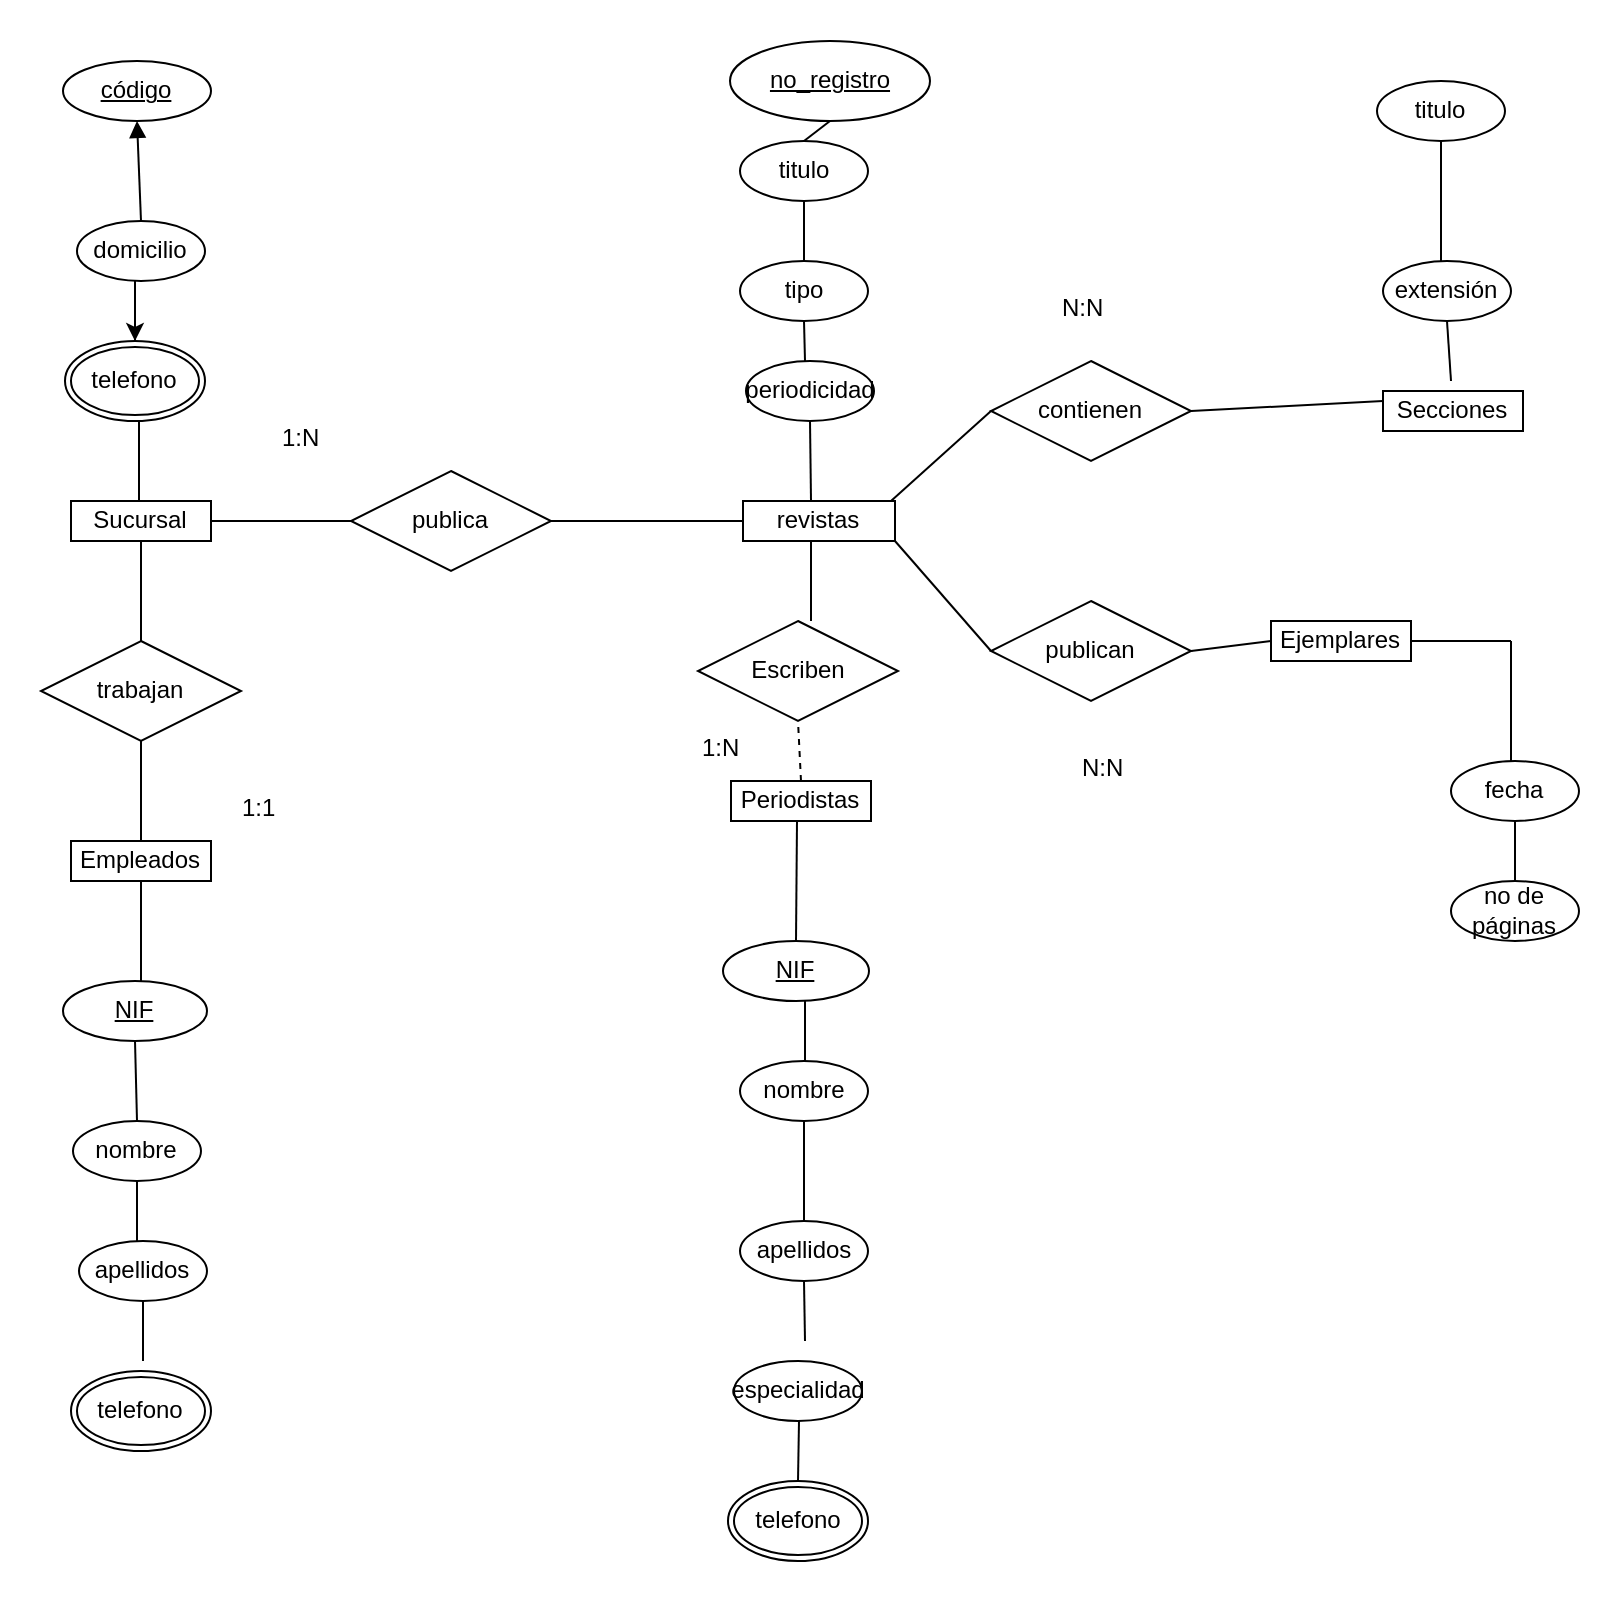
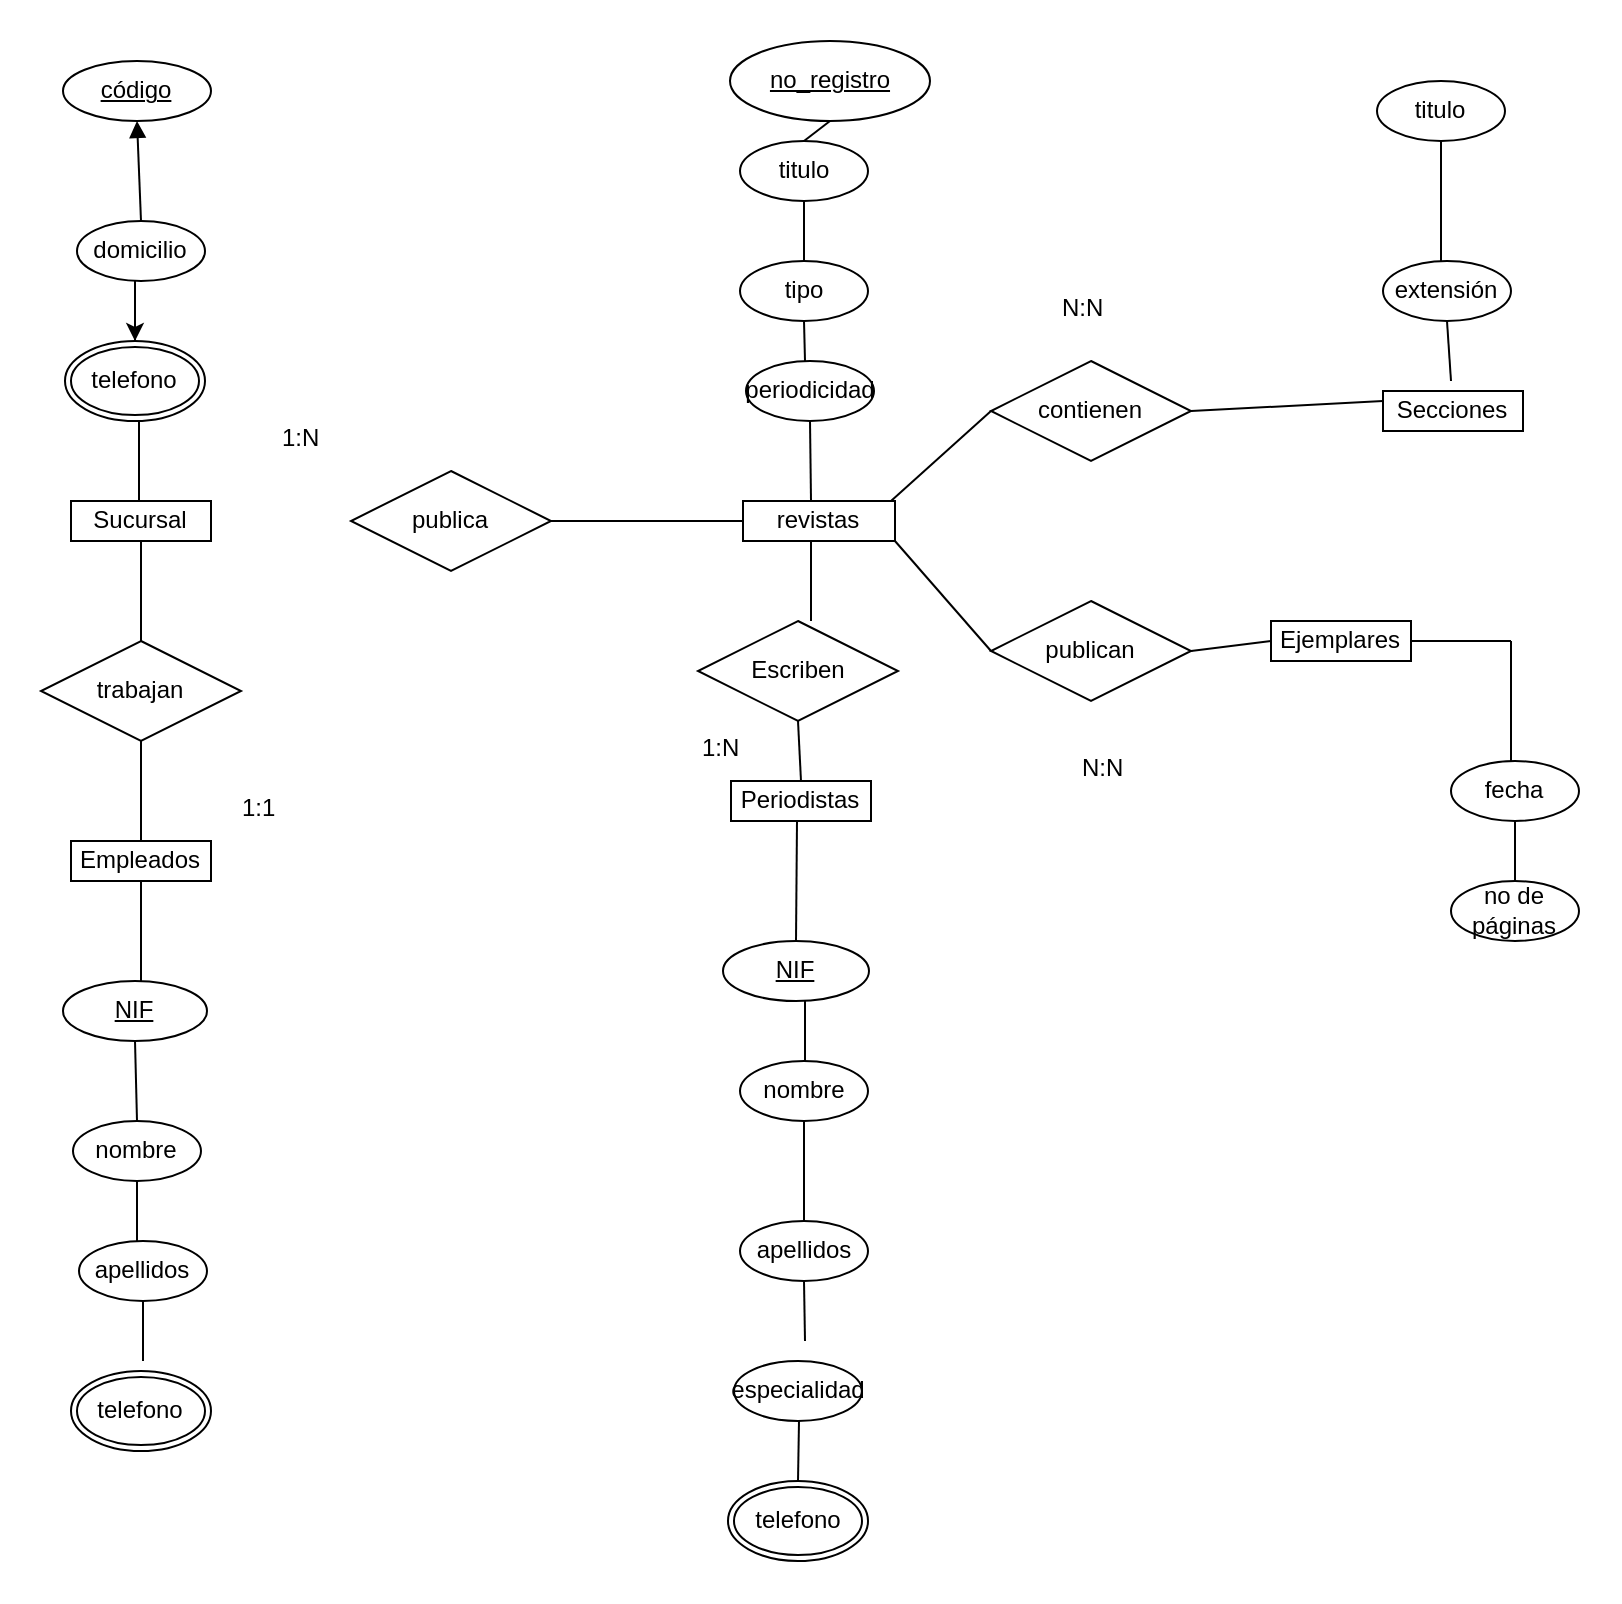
(281, 521) -> none
(799, 749) -> (799, 749)
